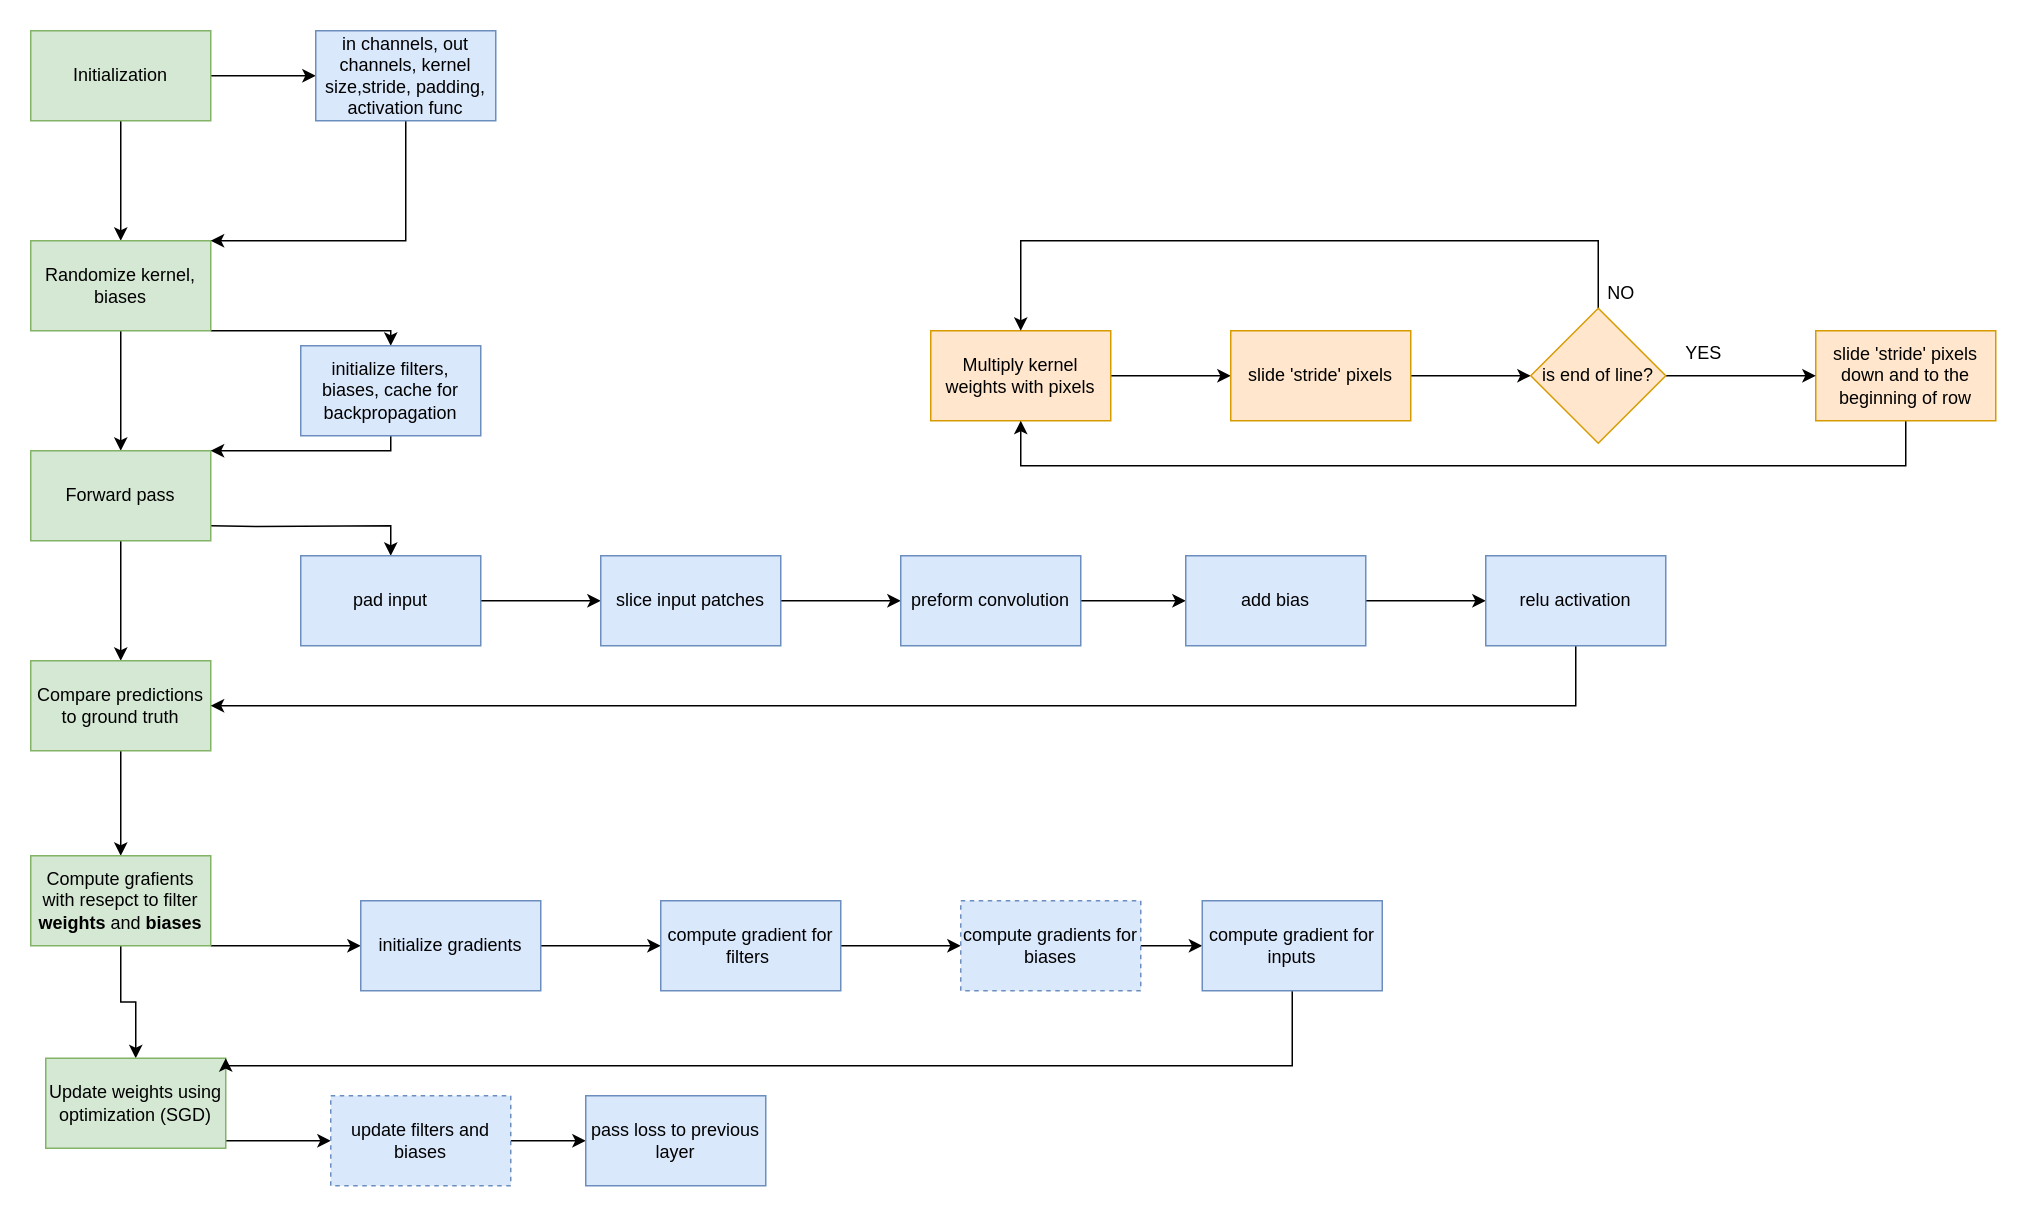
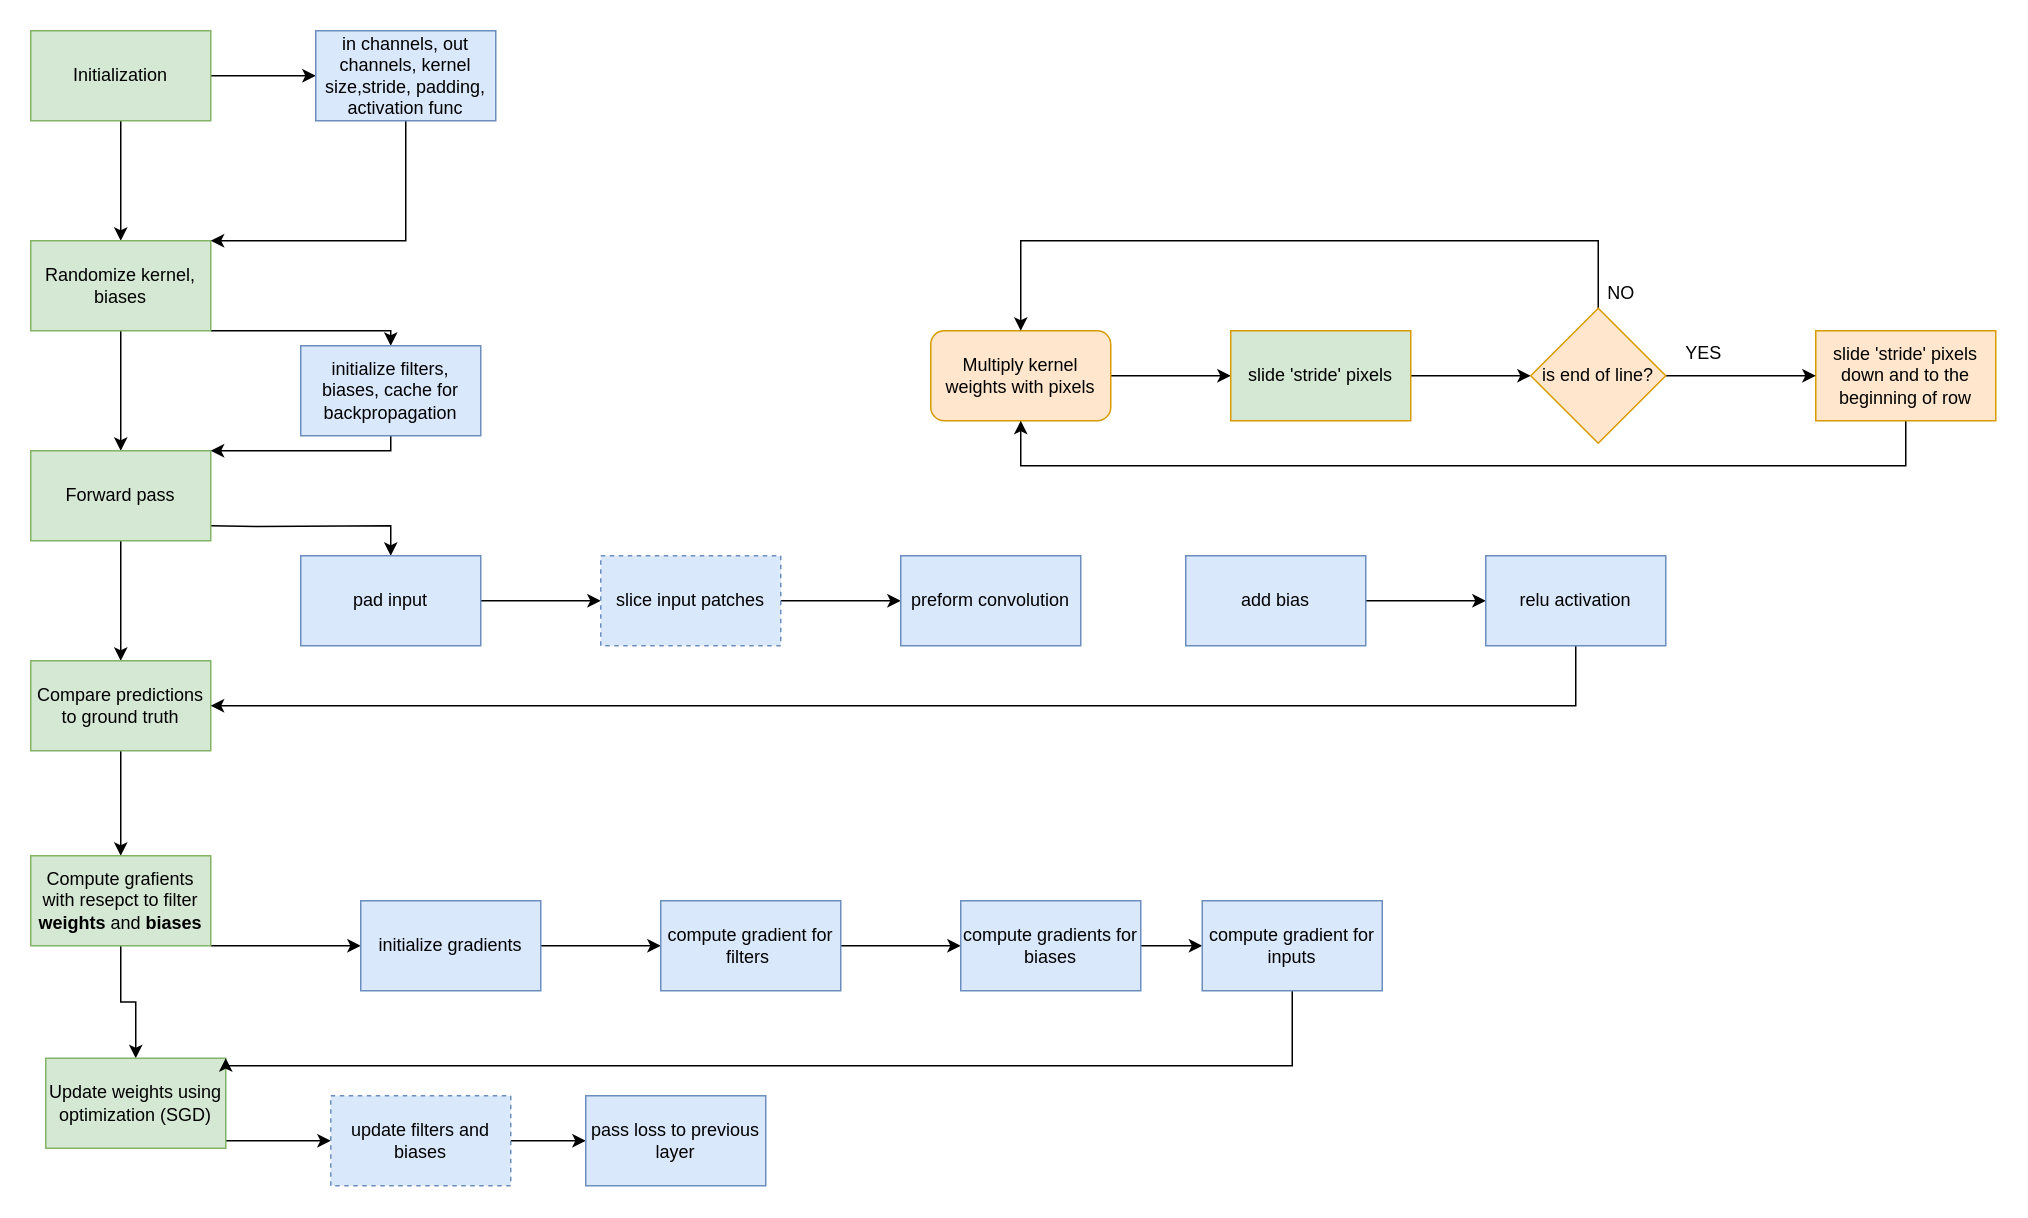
(1021, 376) -> (1021, 376)
(1321, 376) -> (1321, 376)
(691, 601) -> (691, 601)
(1128, 601) -> none
(1051, 946) -> (1051, 946)
